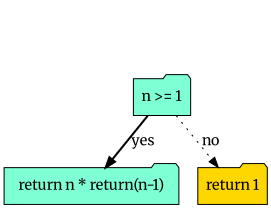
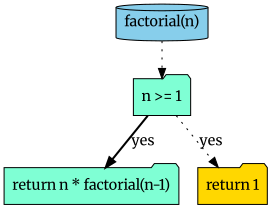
none -> (162, 22)
(211, 142) -> (211, 142)
(91, 186) -> (91, 186)
